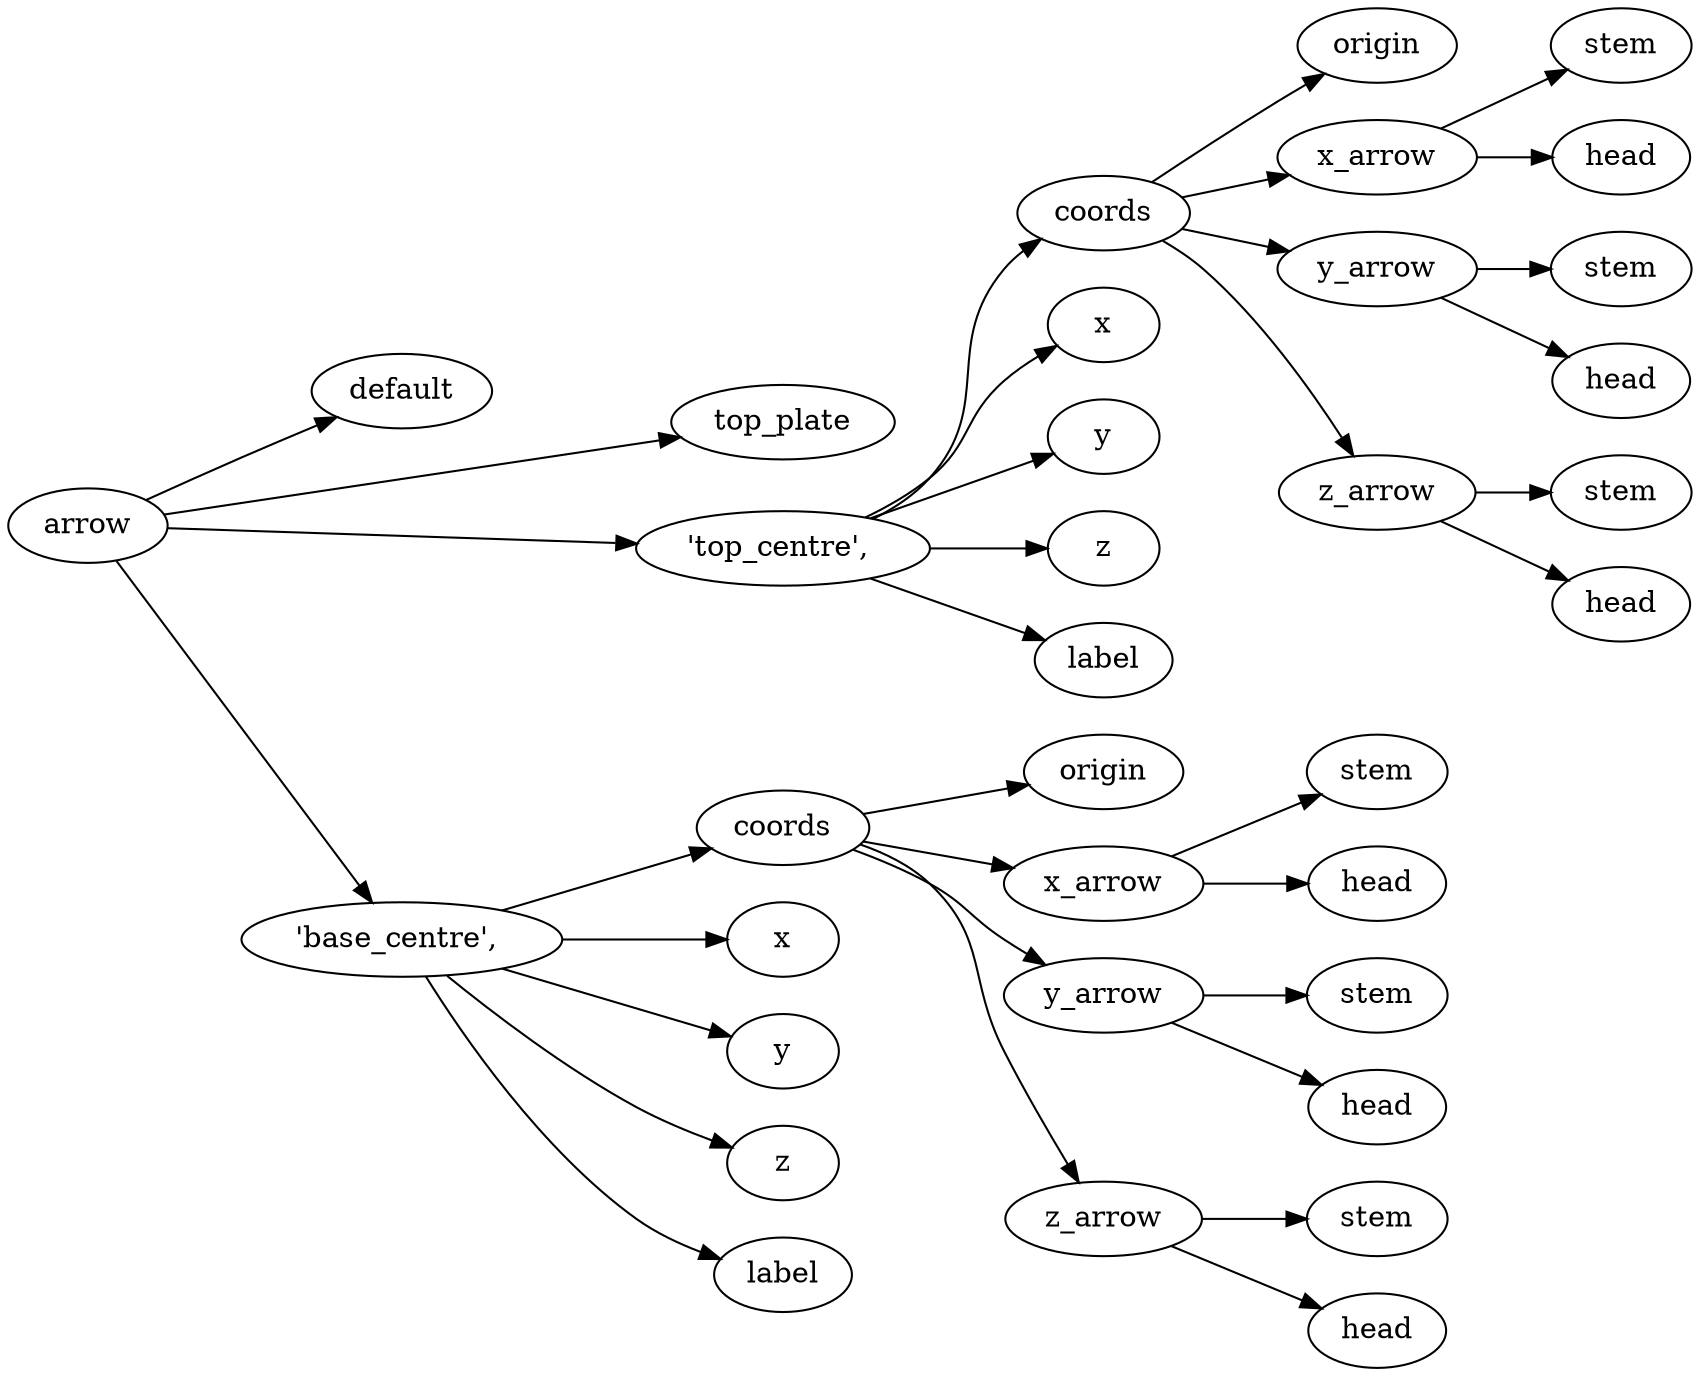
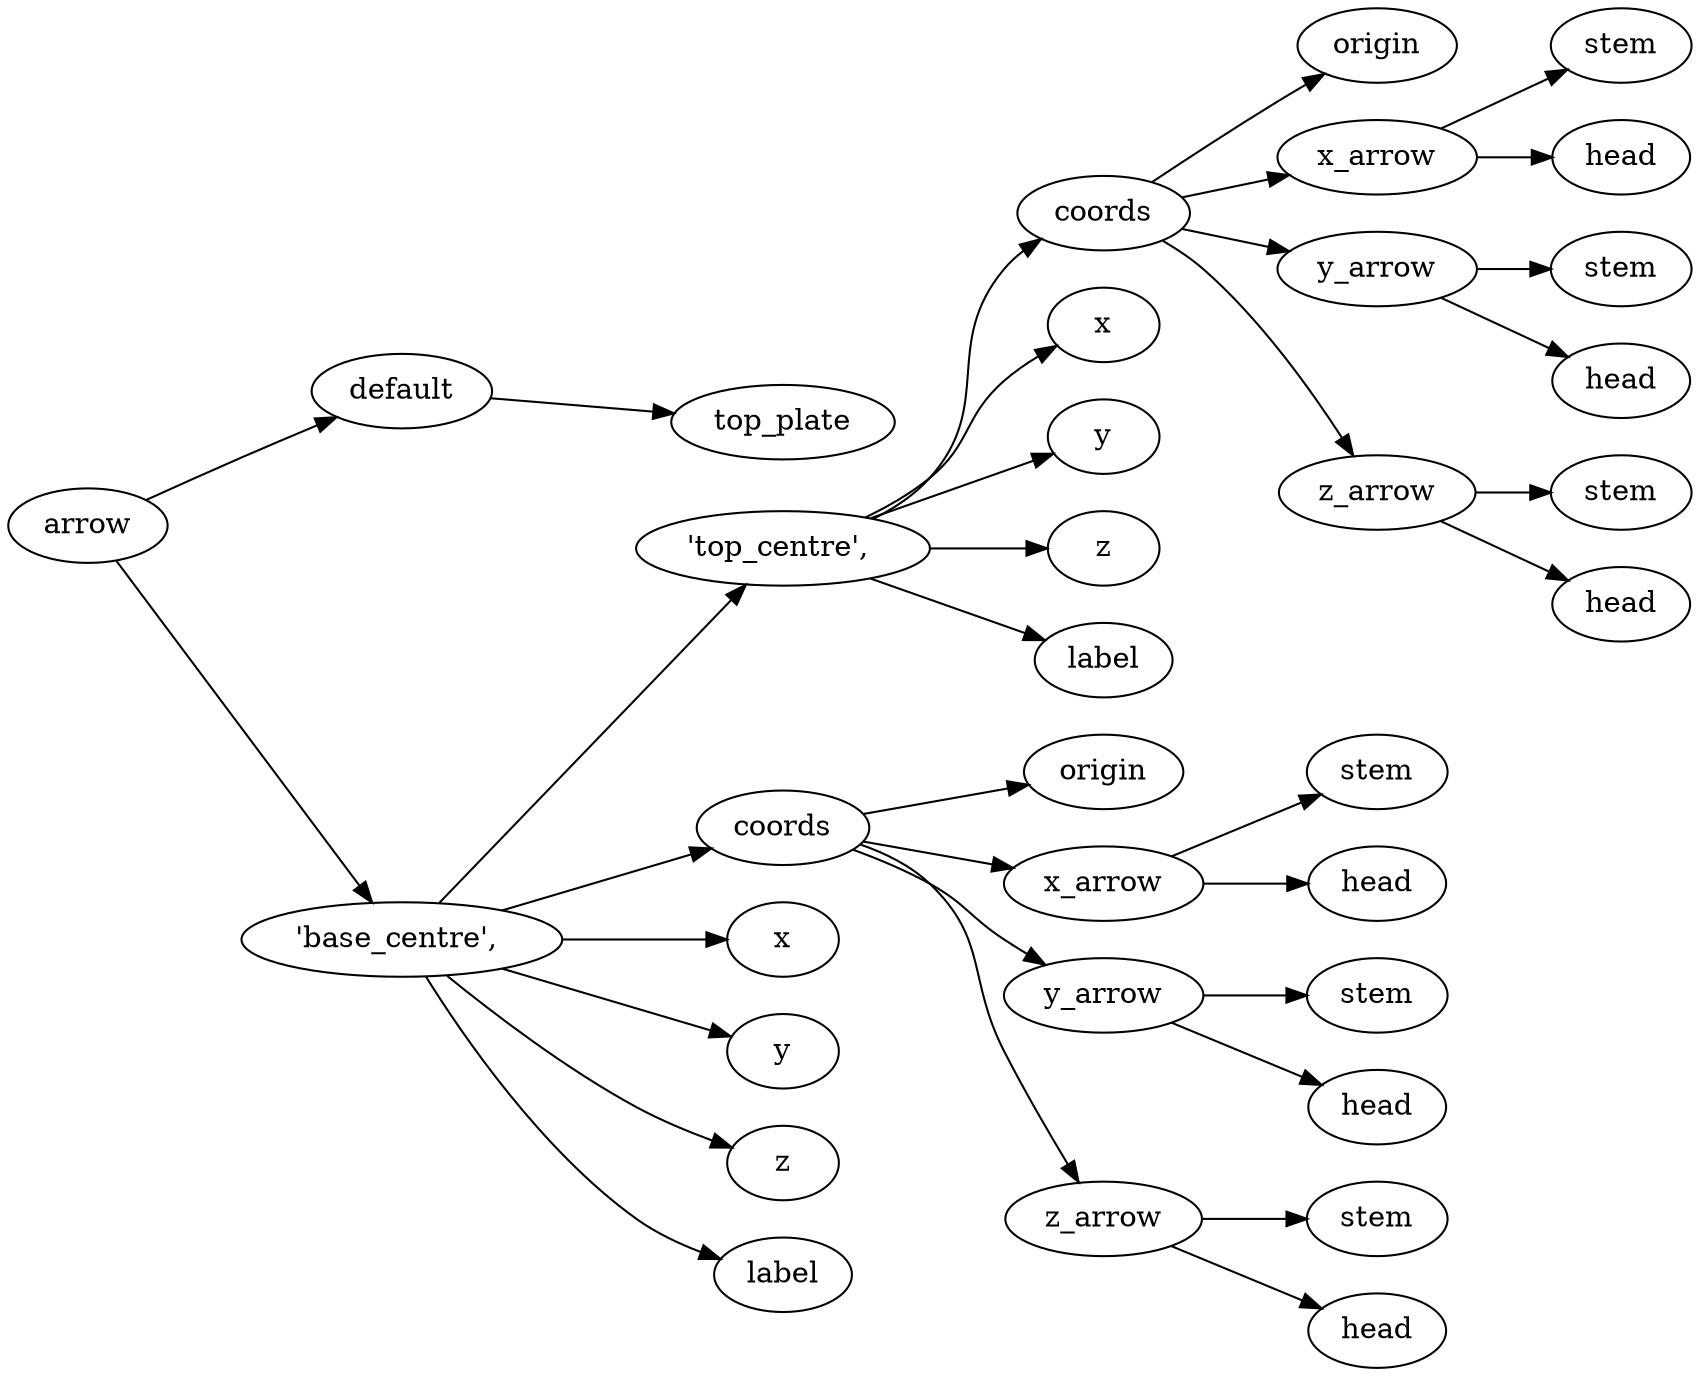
(411, 477) -> (572, 405)
(391, 536) -> (585, 751)
